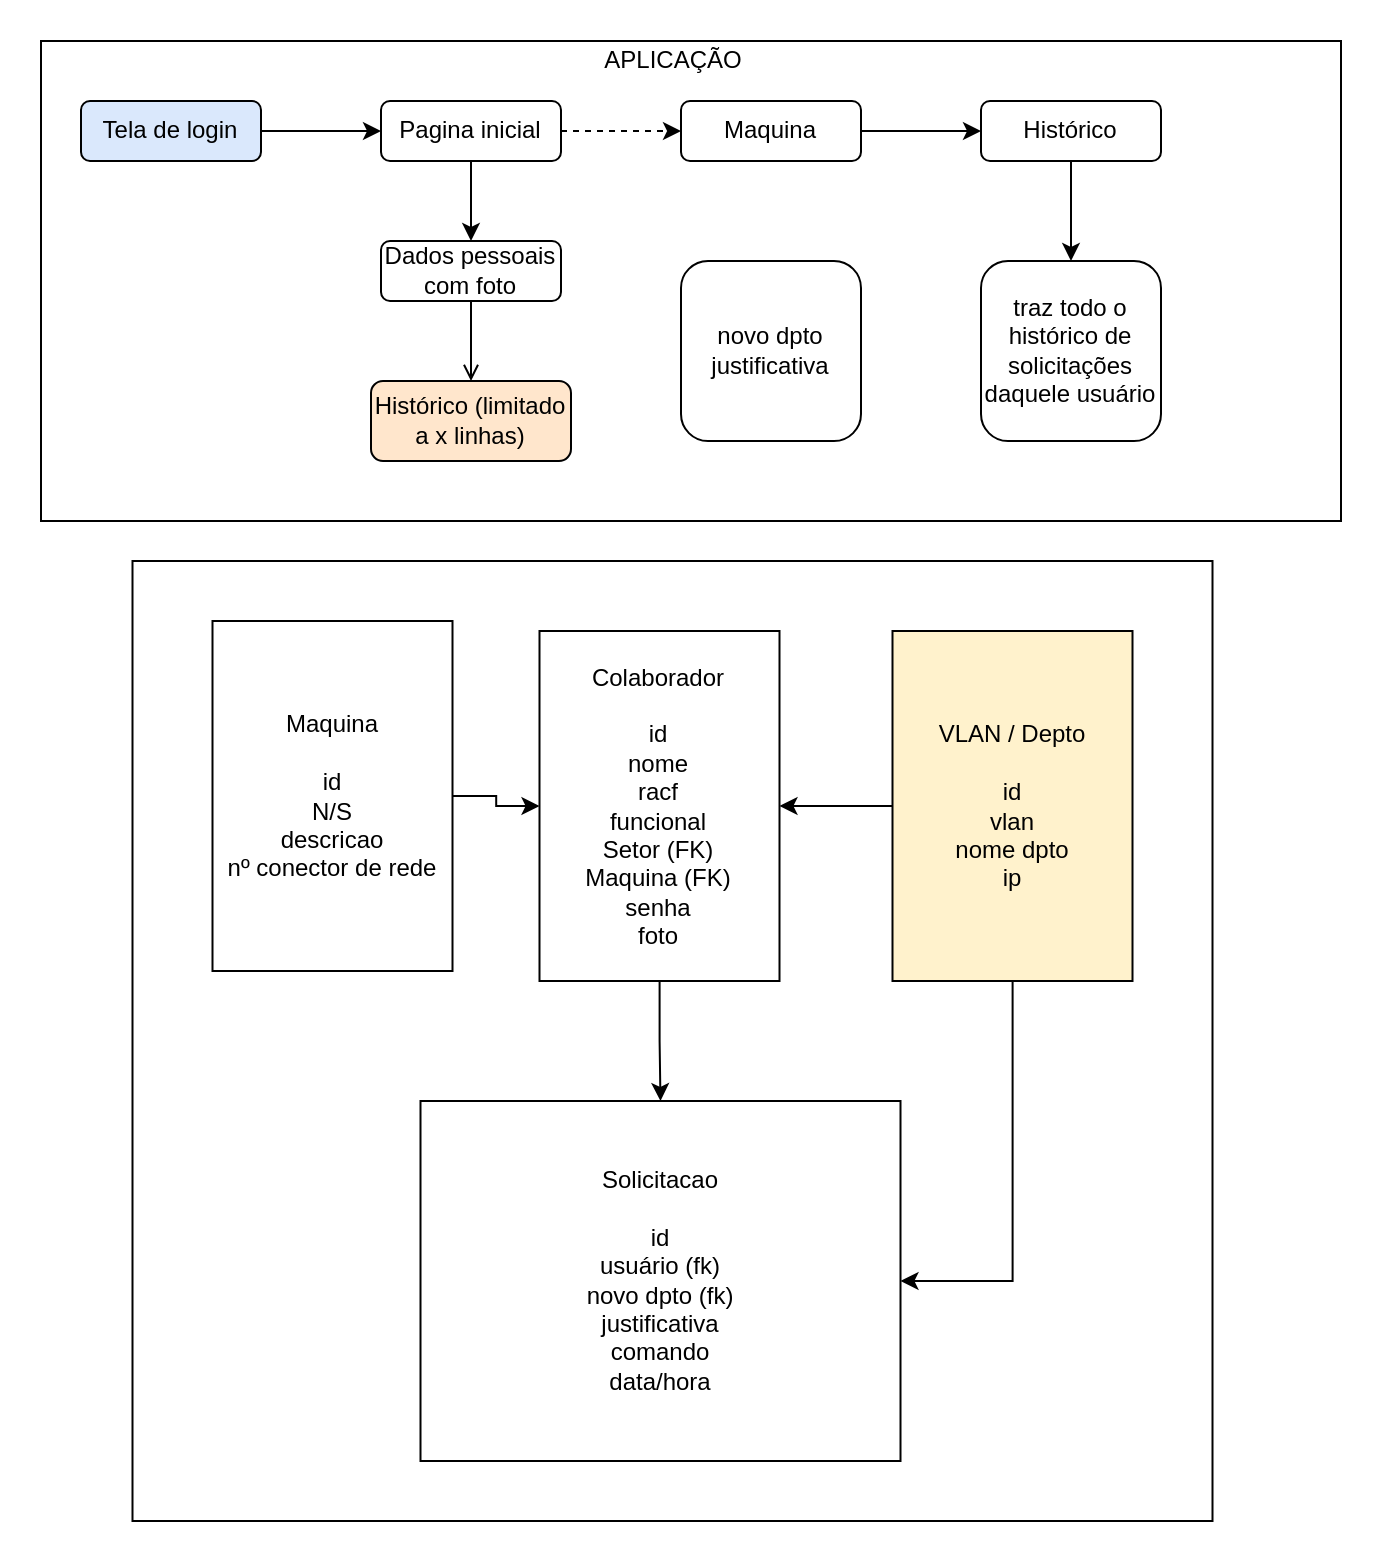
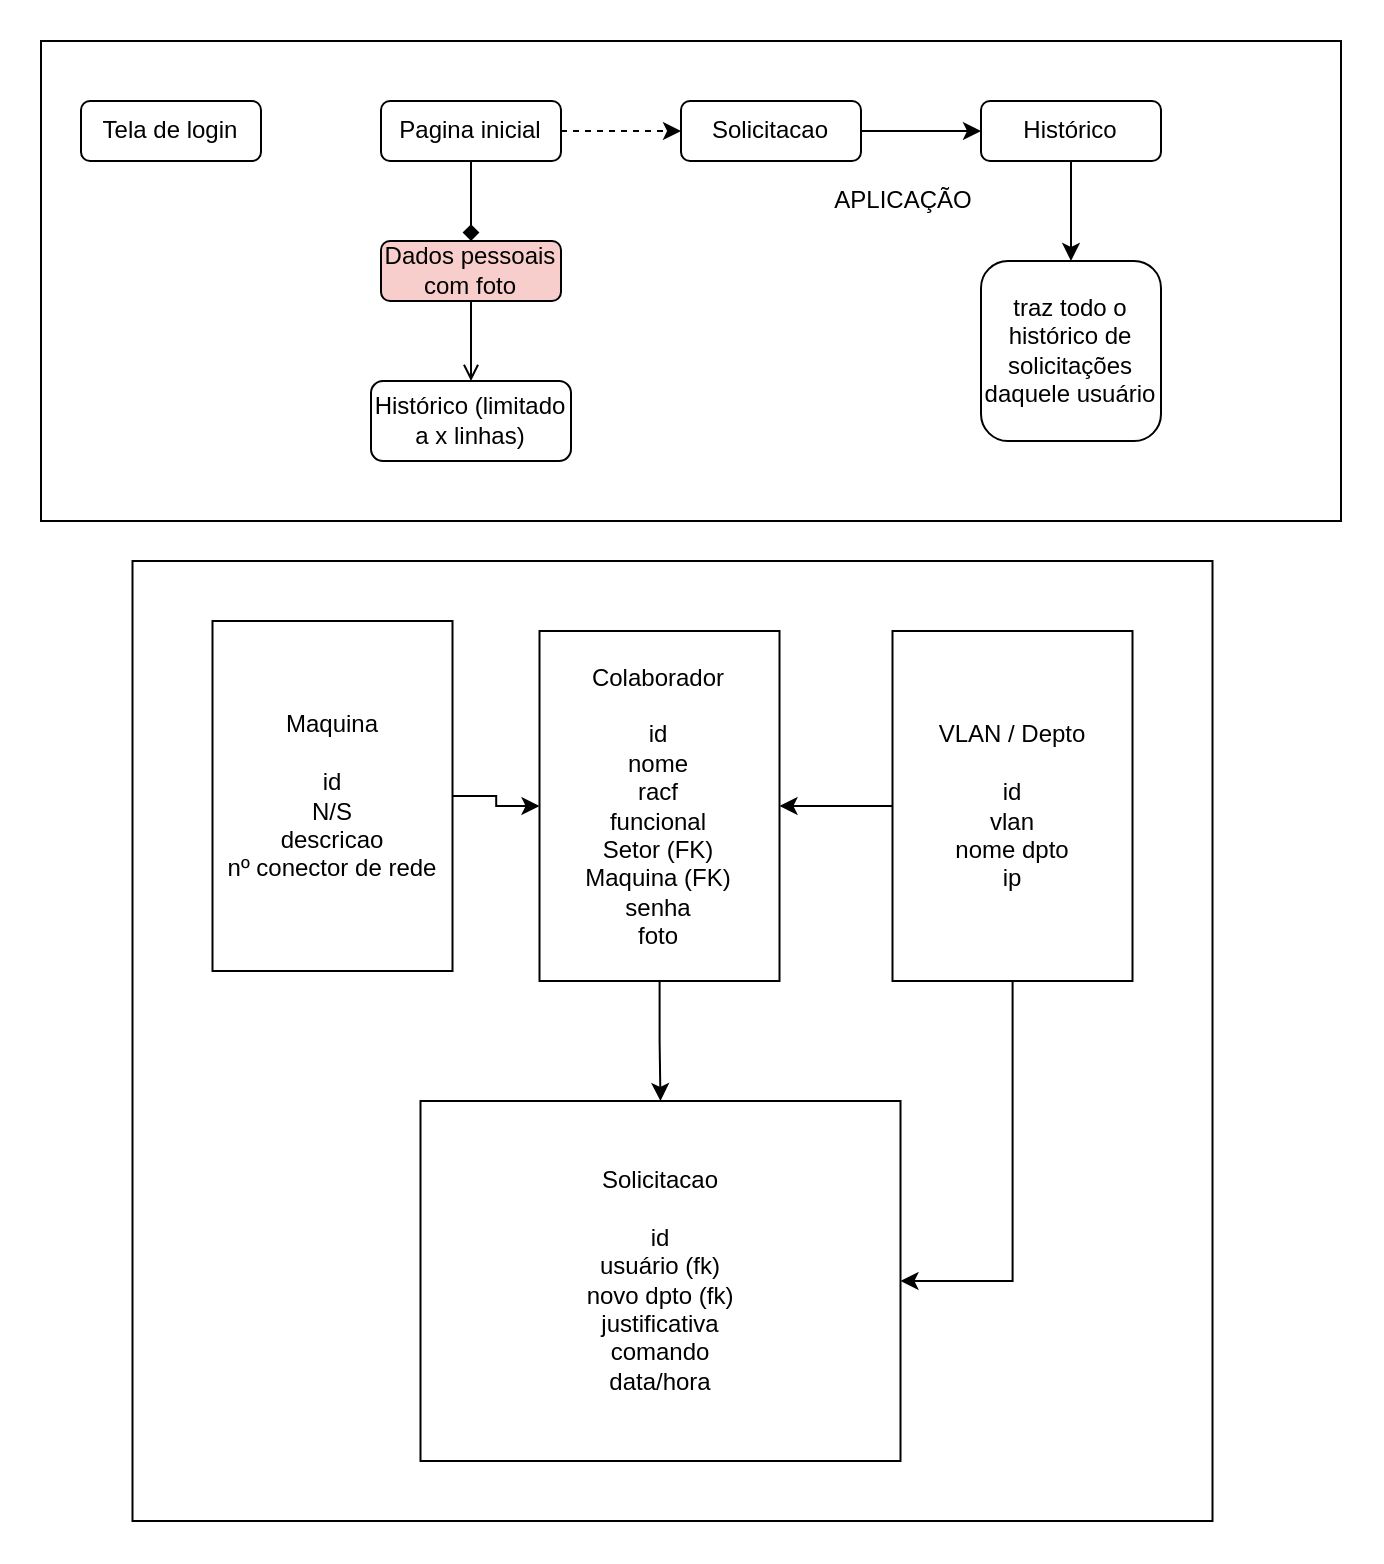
(673, 61) -> (903, 201)
(171, 131) -> (171, 131)
(314, 131) -> none
(771, 131) -> (771, 131)
(471, 226) -> (471, 225)
(471, 271) -> (471, 271)
(771, 351) -> none
(471, 421) -> (471, 421)
(1013, 806) -> (1013, 806)
